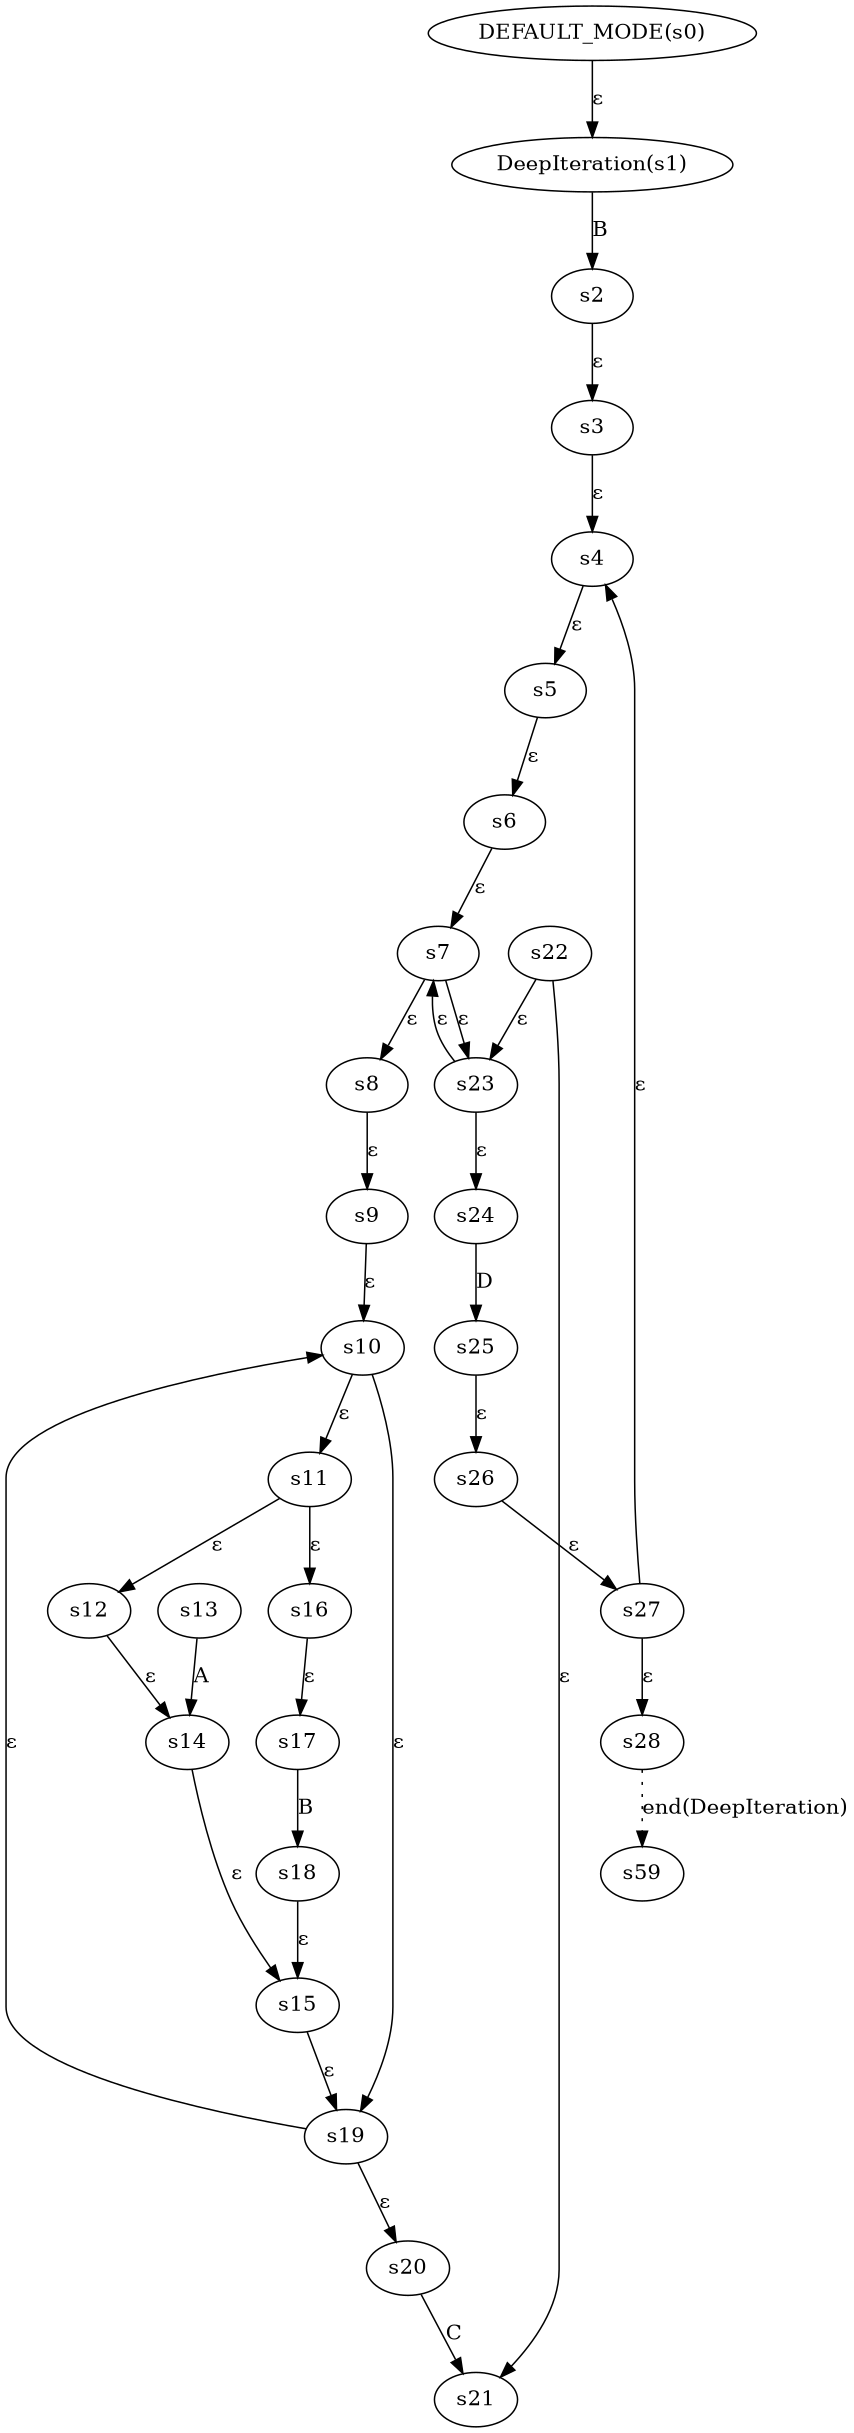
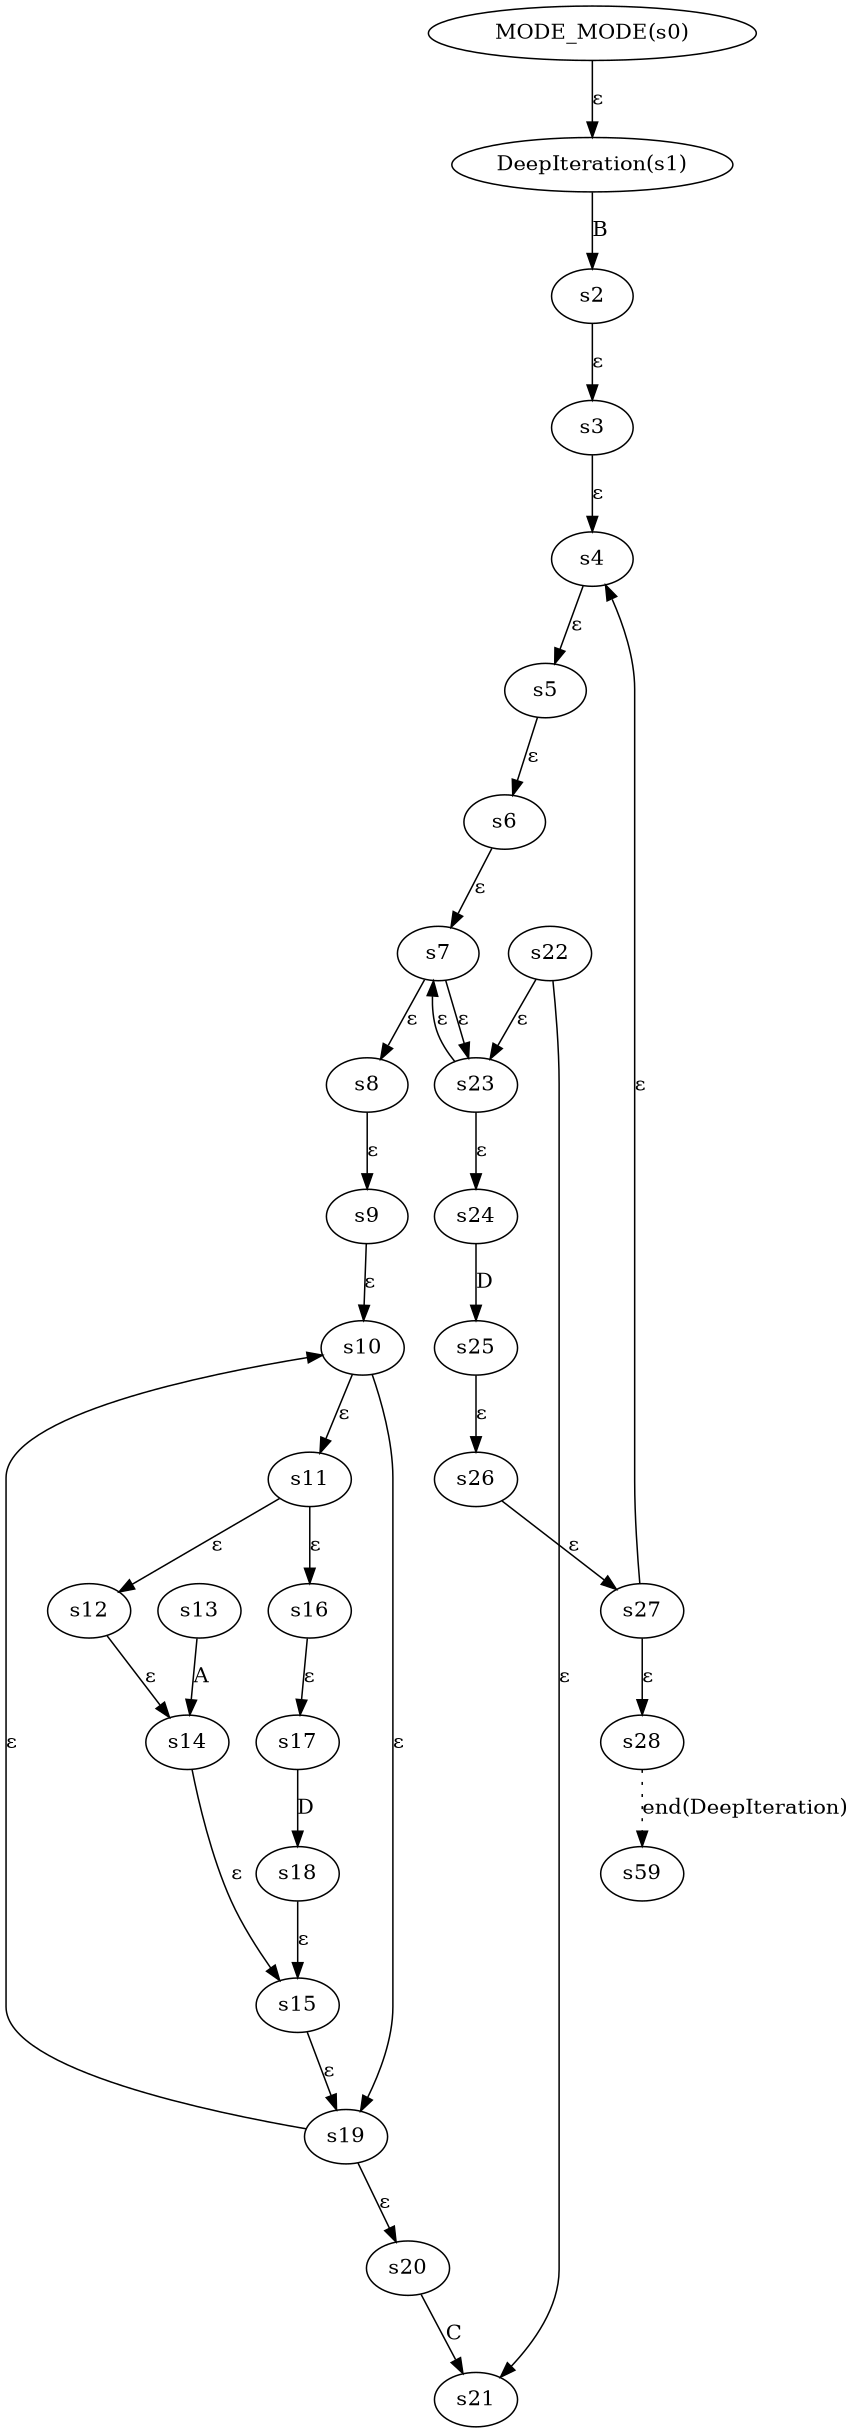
(592, 33) -> (592, 33)
(306, 1808) -> (306, 1808)
